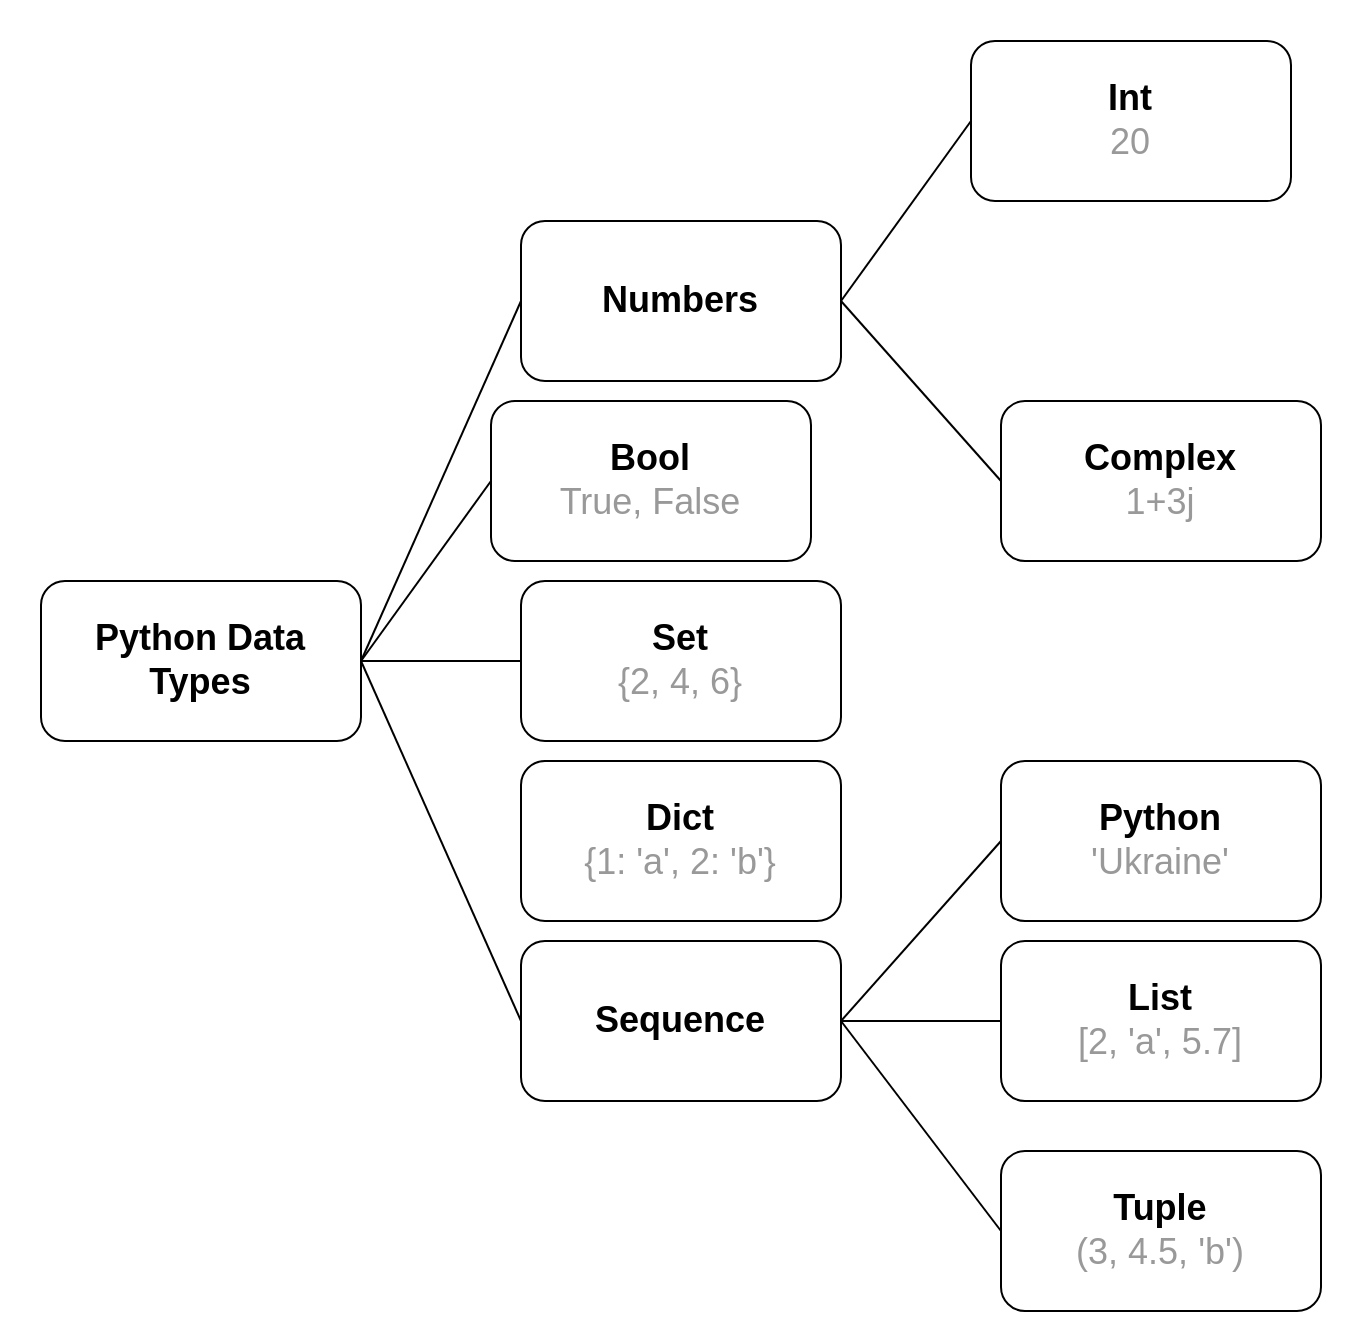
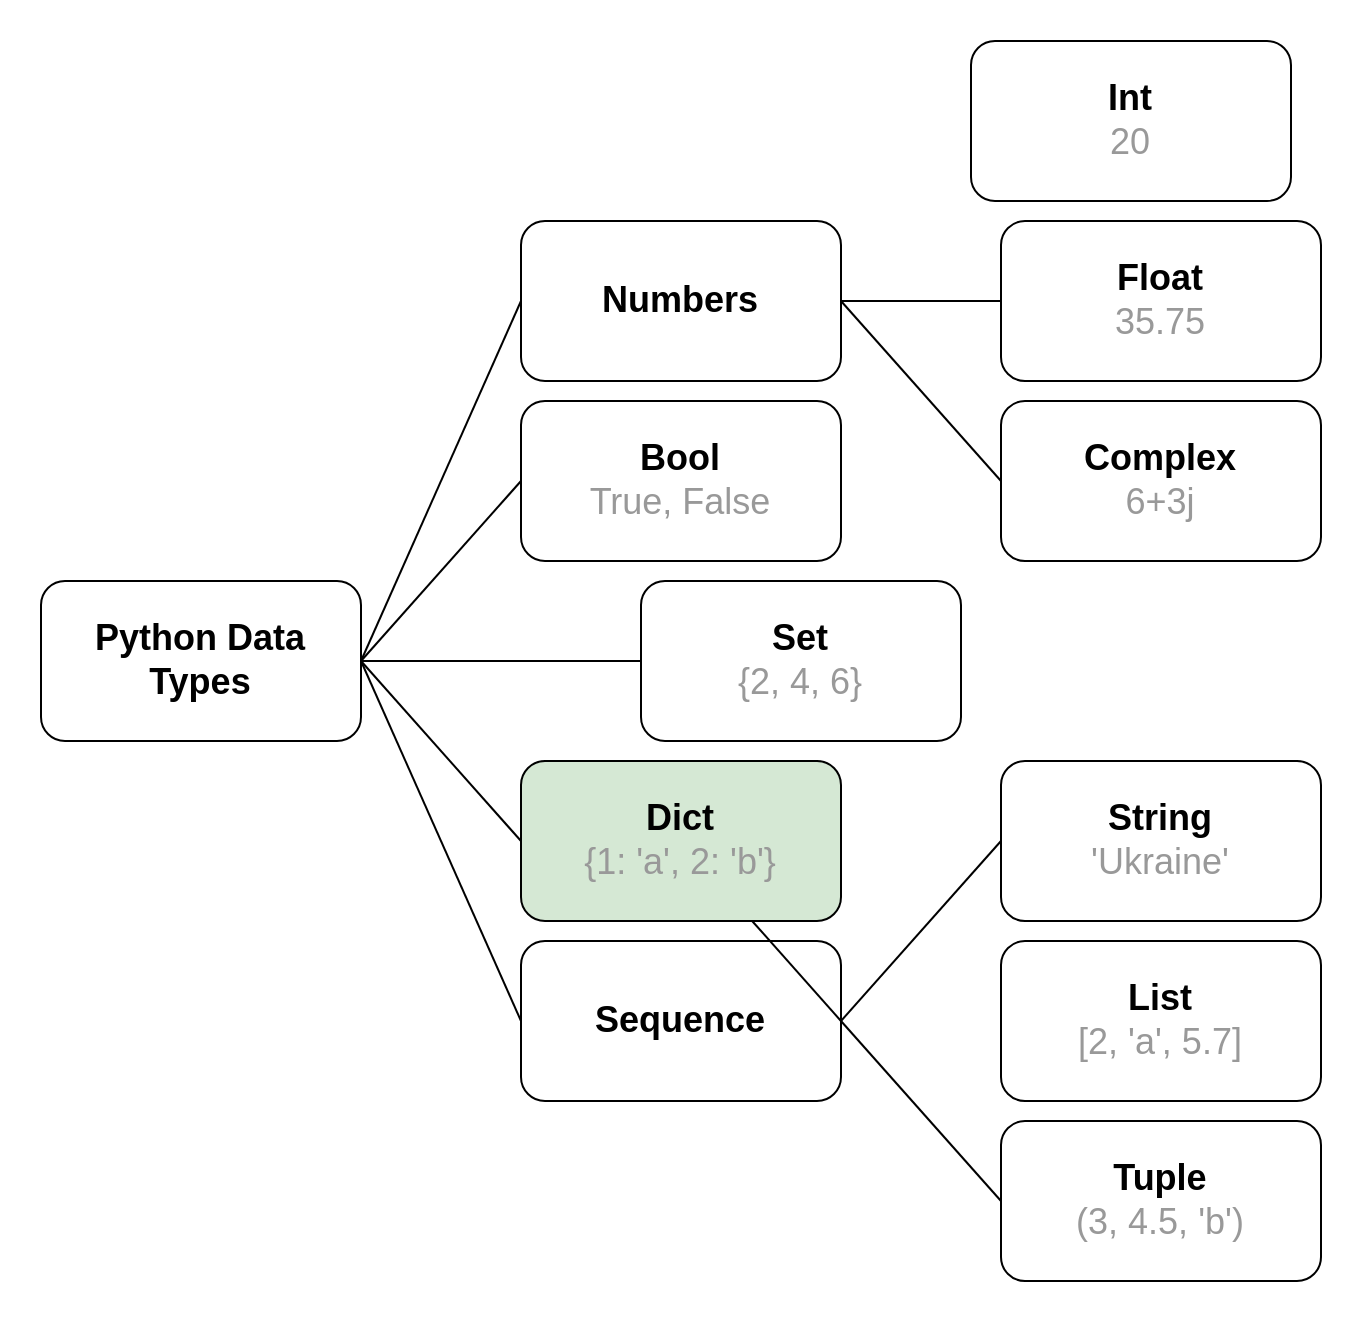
(907, 209) -> none
none -> (923, 301)
none -> (1161, 301)
(651, 481) -> (681, 481)
(1161, 481) -> (1161, 481)
(681, 661) -> (801, 661)
none -> (445, 756)
(681, 841) -> (681, 841)
(1161, 841) -> (1161, 841)
(923, 1021) -> (796, 970)
(1161, 1231) -> (1161, 1201)
